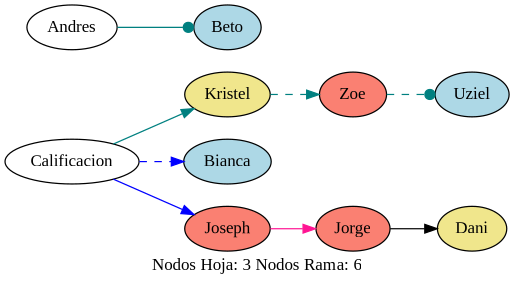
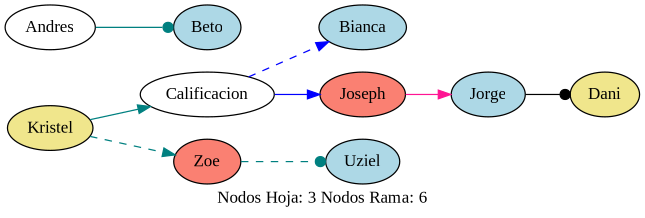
(148, 129) -> (114, 114)
(353, 229) -> (488, 94)
(407, 229) -> (543, 94)
